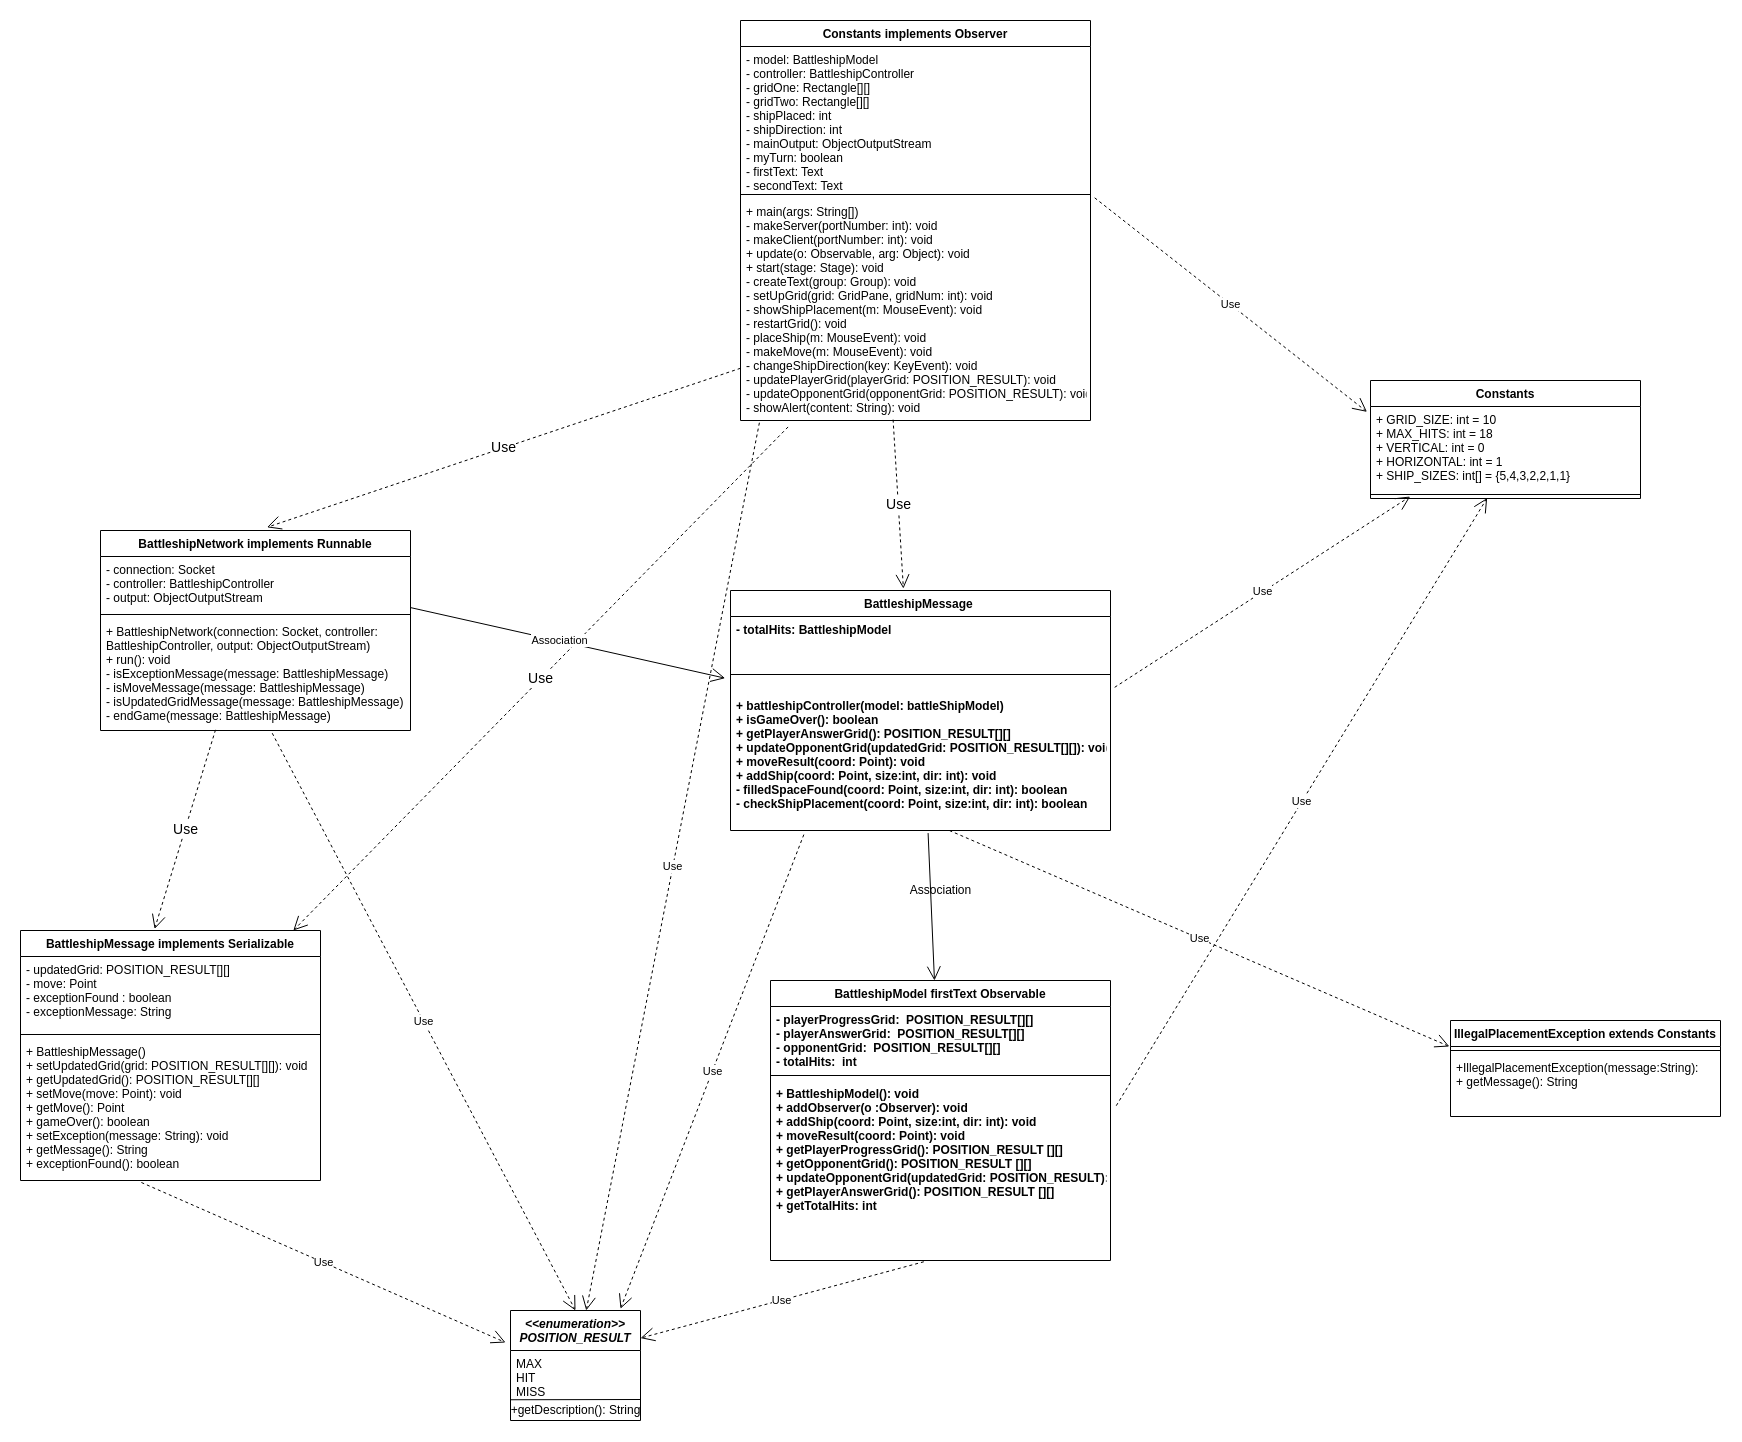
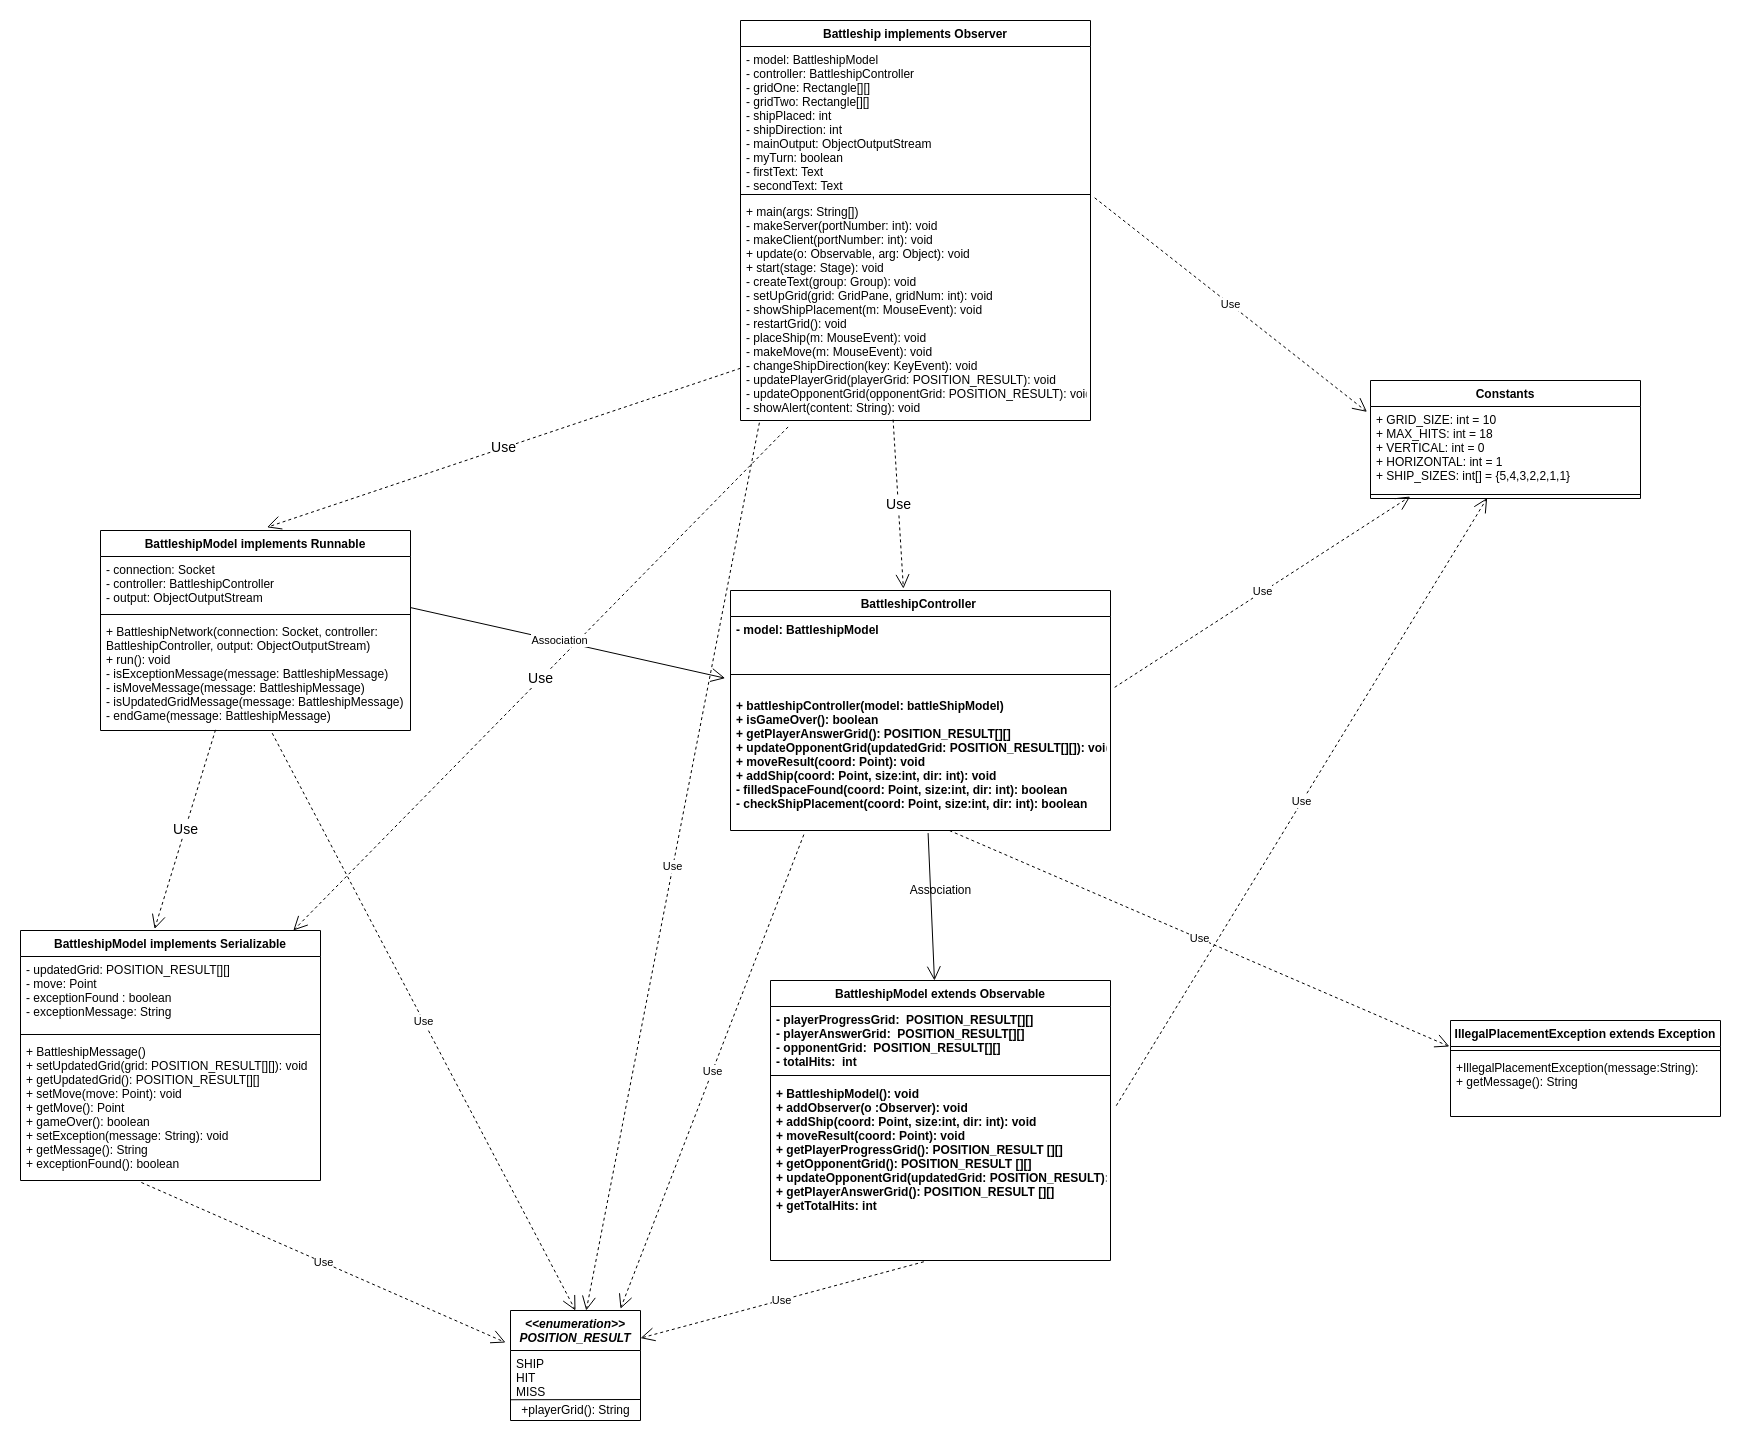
(915, 34) -> (915, 34)
(255, 544) -> (255, 544)
(920, 604) -> (920, 604)
(818, 630) -> (806, 630)
(170, 944) -> (170, 944)
(940, 994) -> (940, 994)
(1585, 1034) -> (1585, 1034)
(526, 1364) -> (529, 1364)
(576, 1411) -> (576, 1411)
